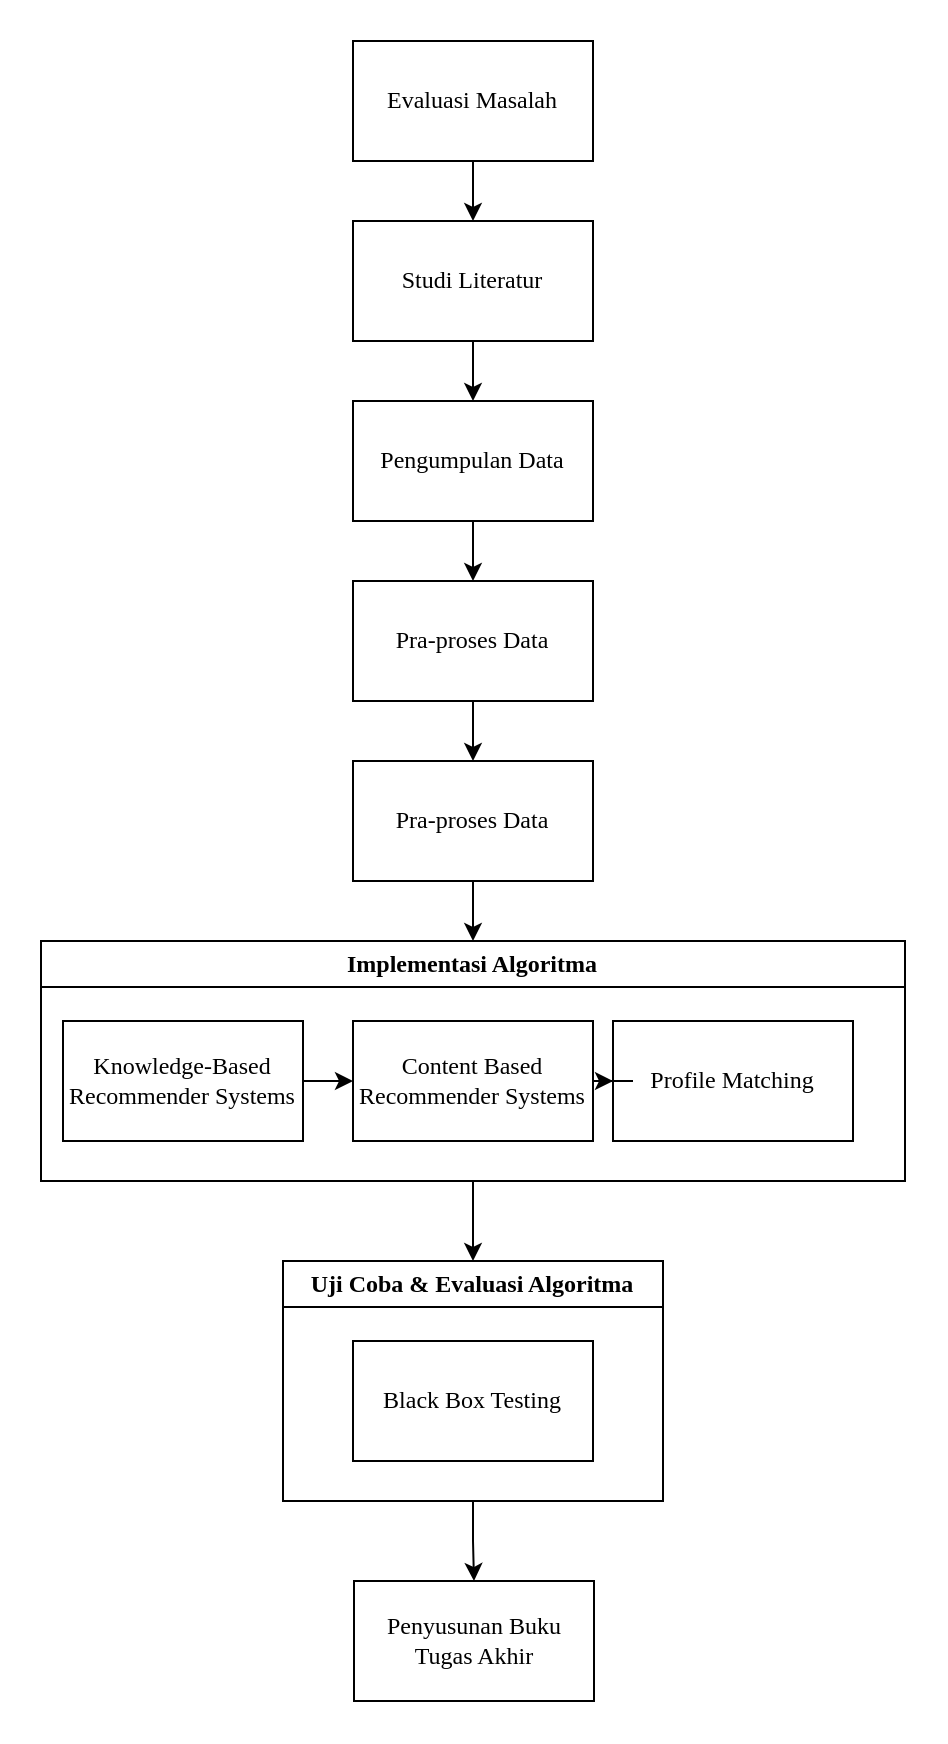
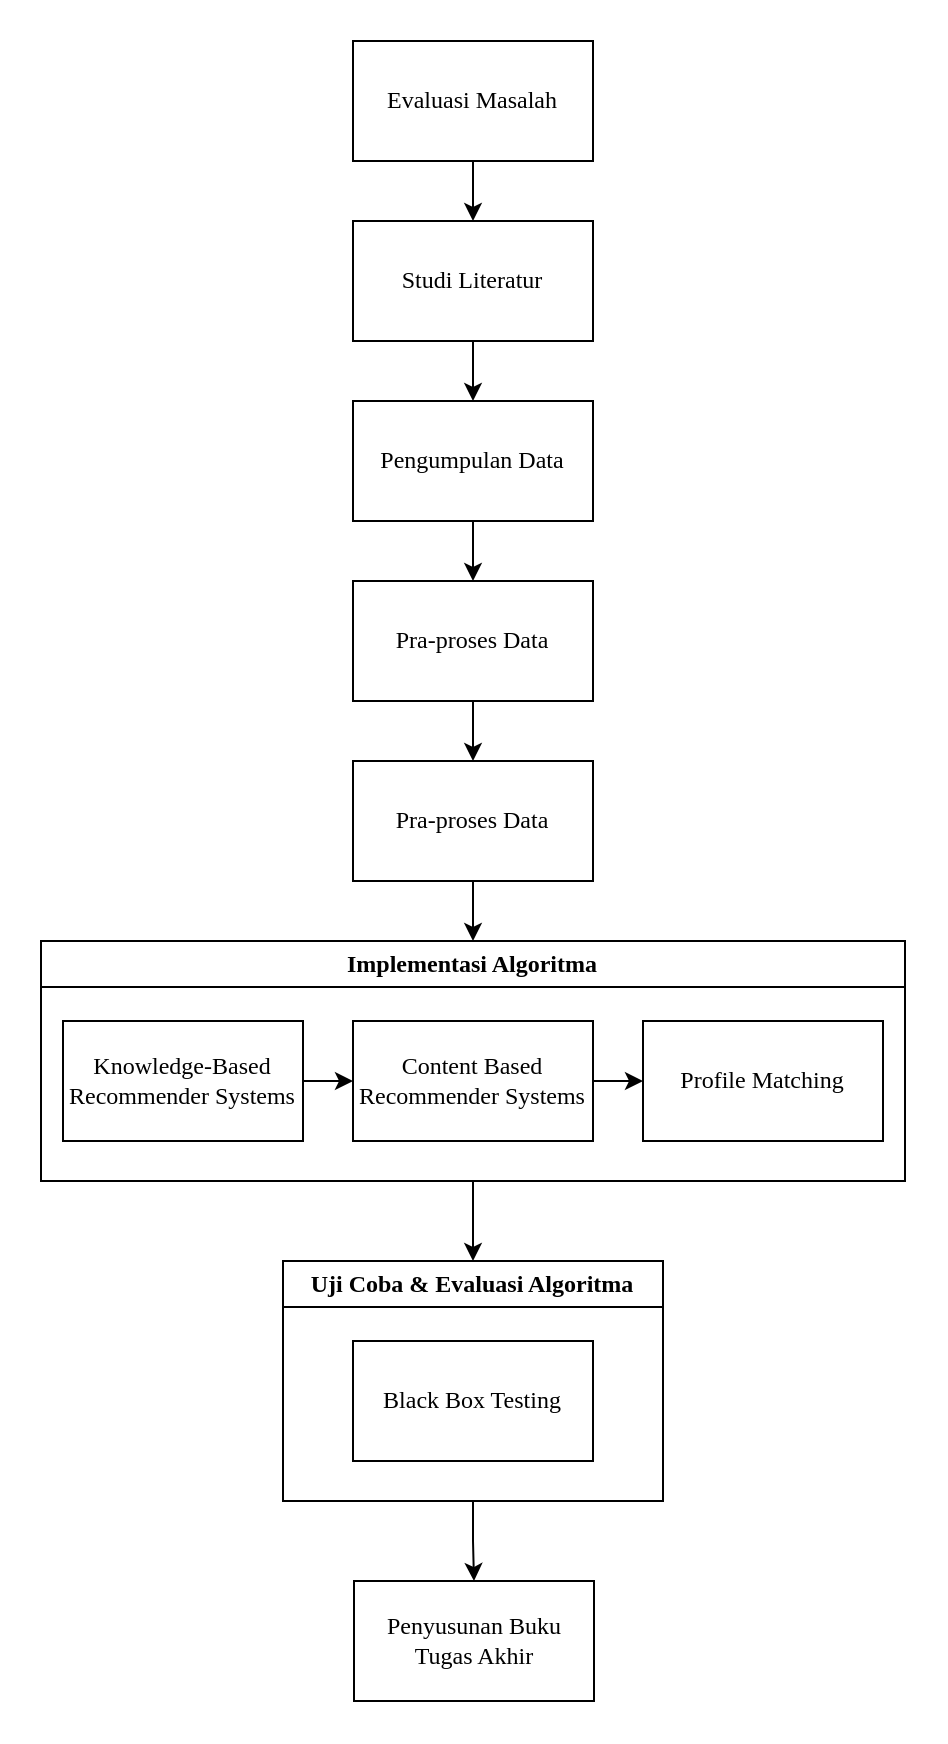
(733, 1081) -> (763, 1081)
